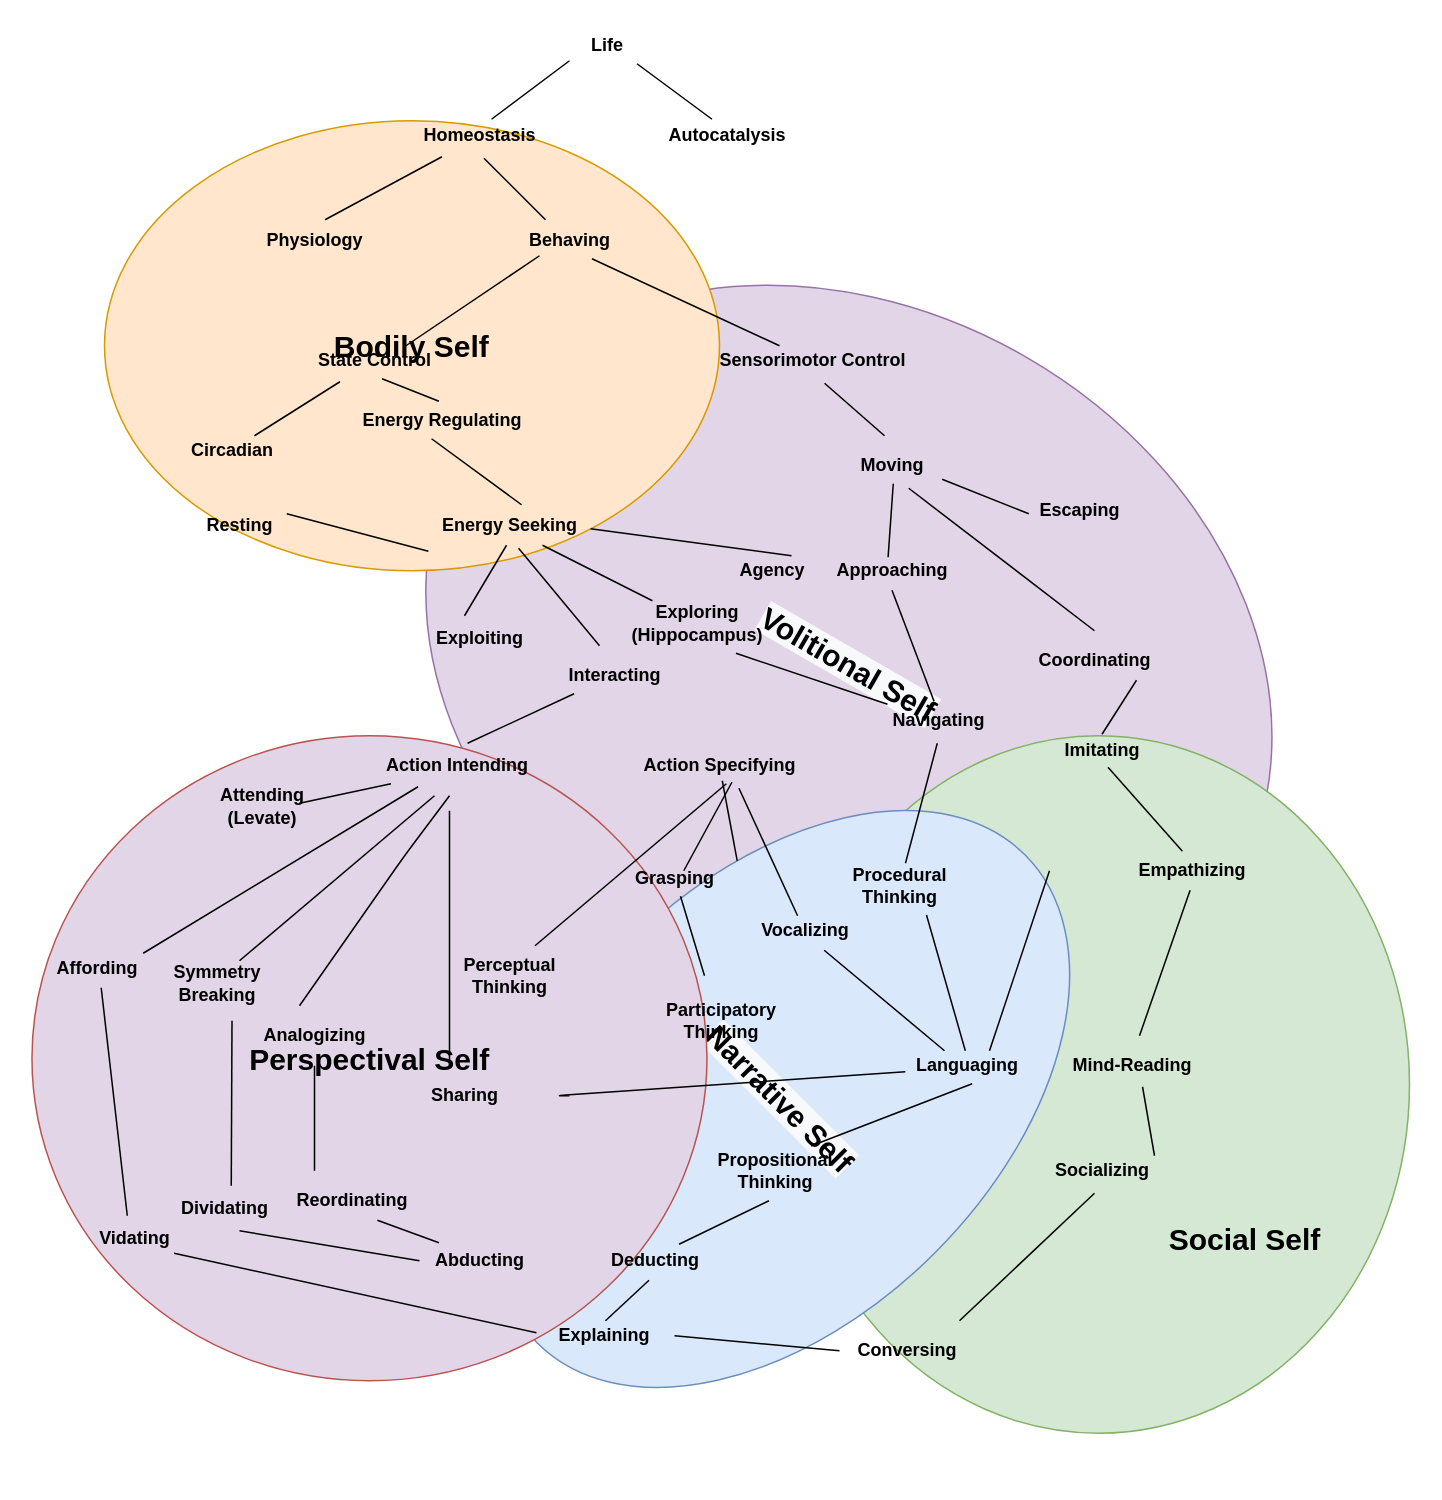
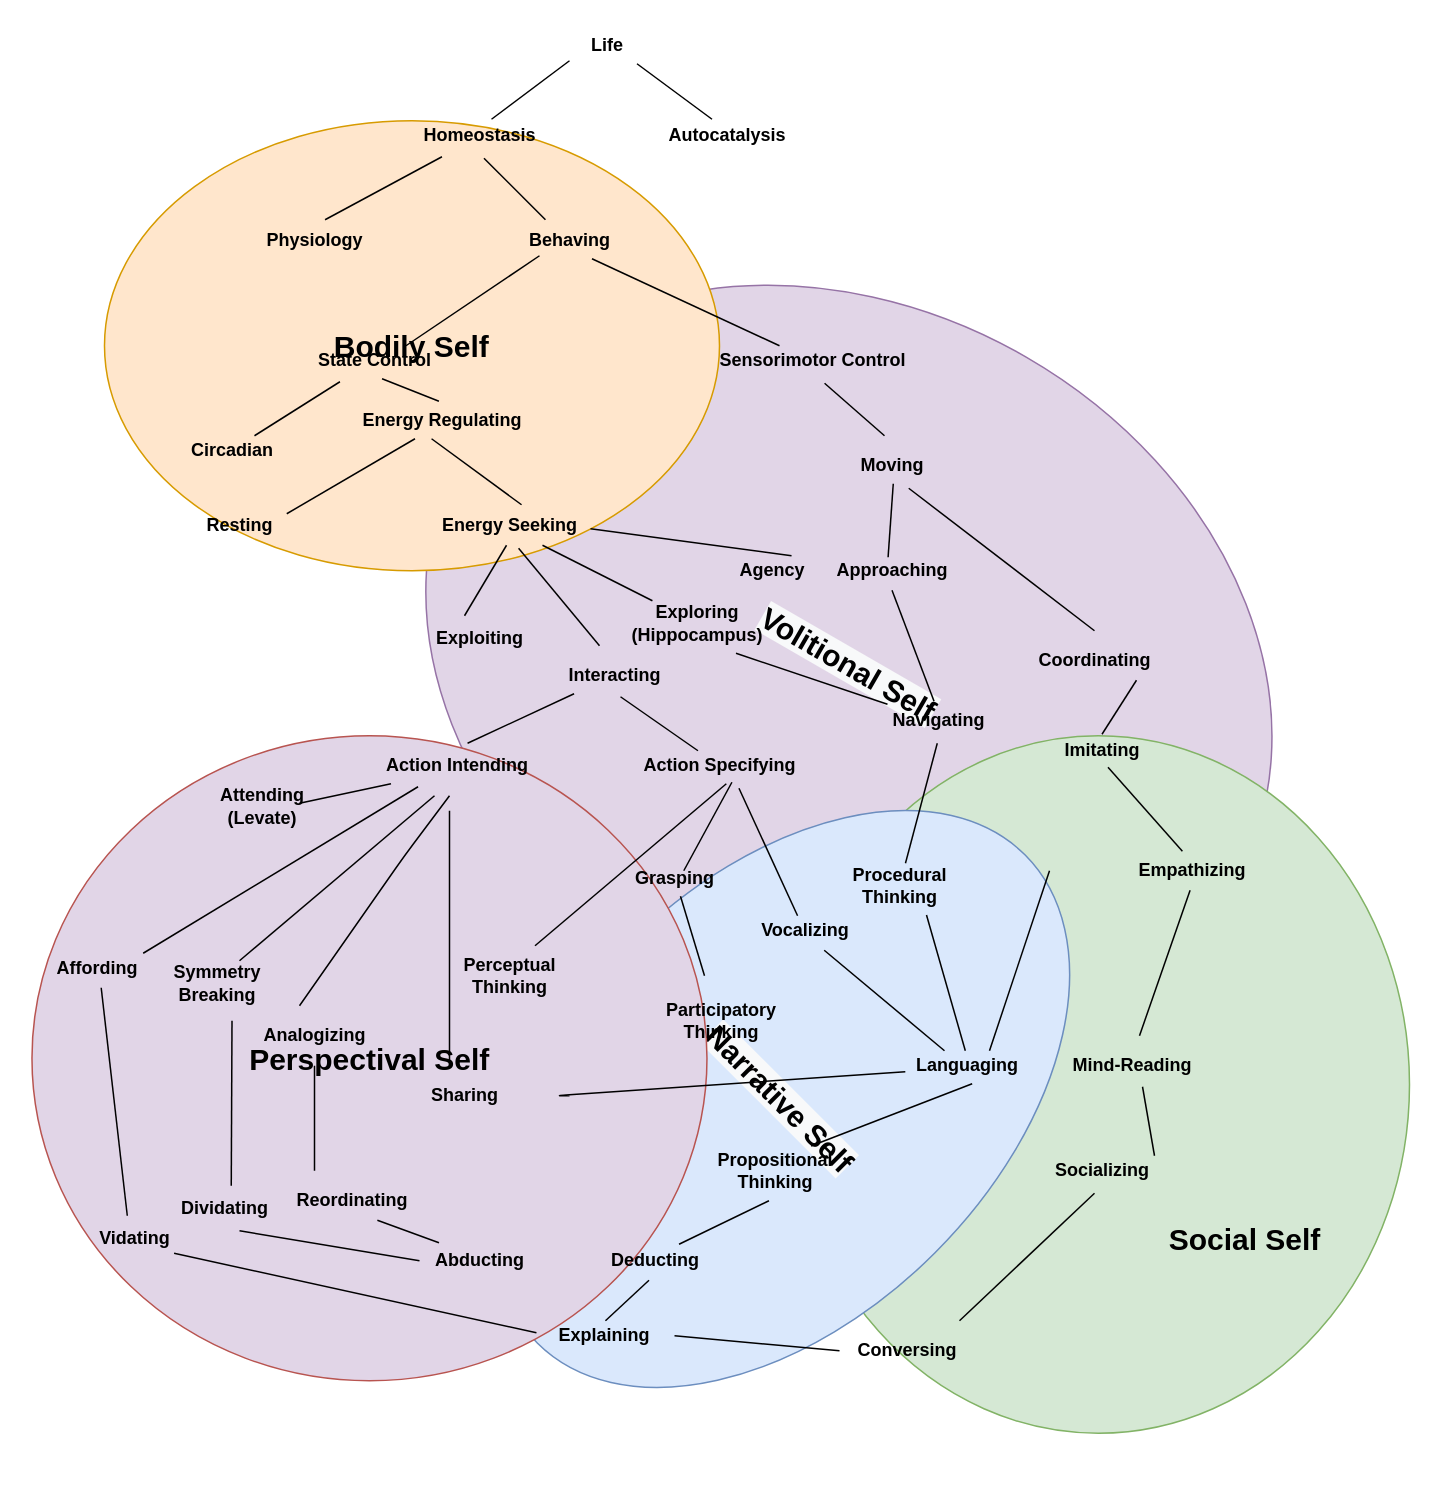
(985, 496) -> none
(1079, 511) -> none
(357, 532) -> (351, 476)
(729, 820) -> (659, 724)
